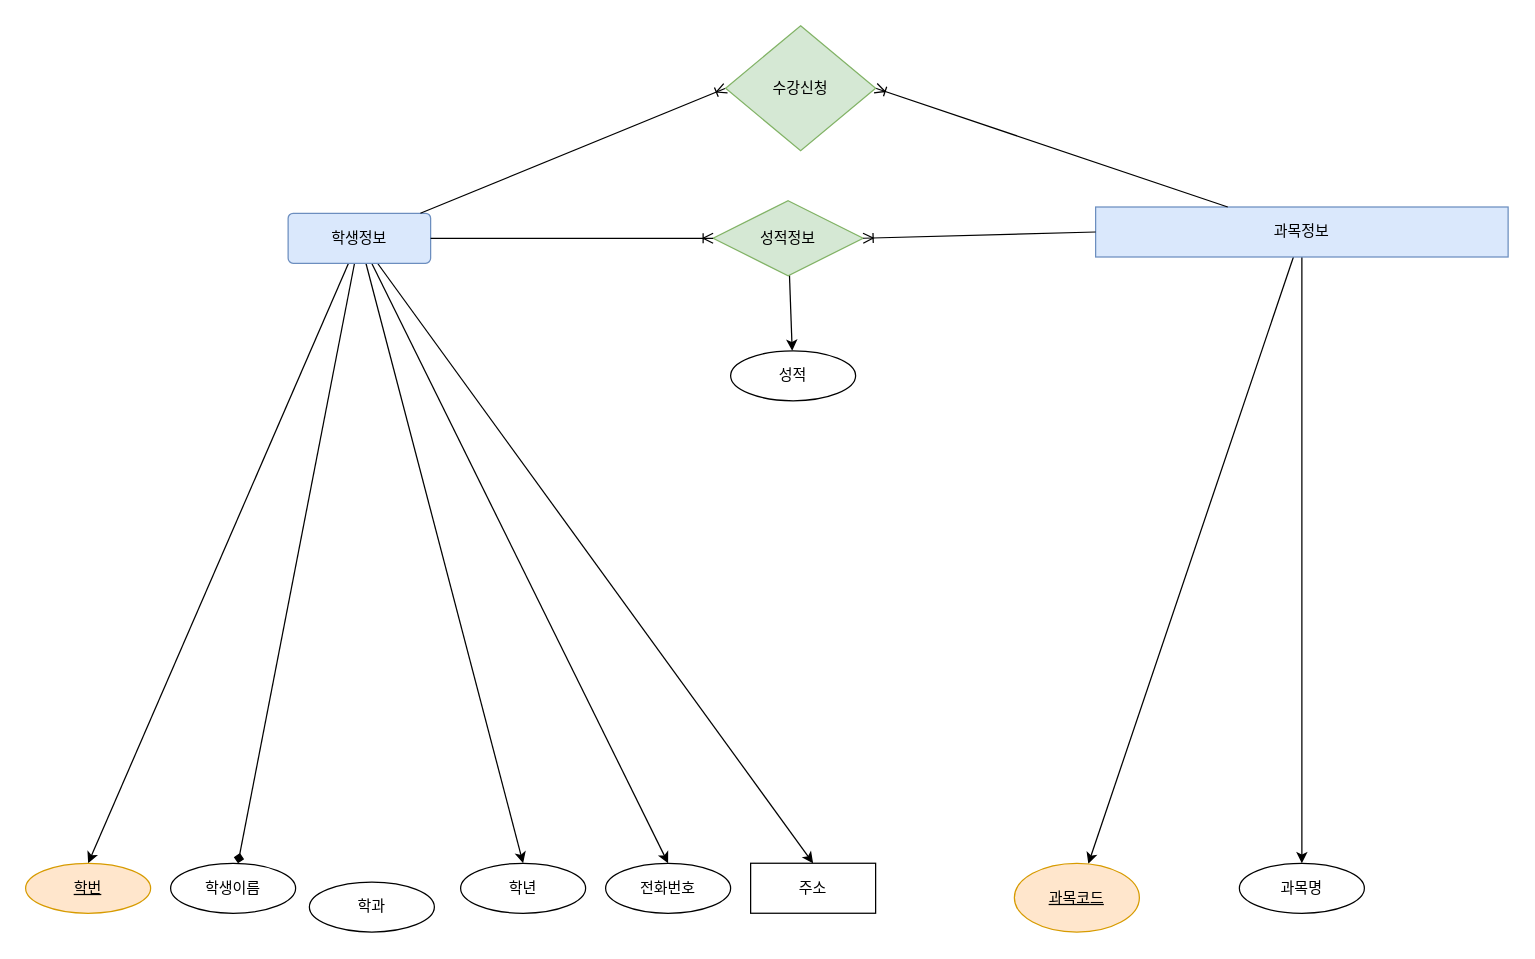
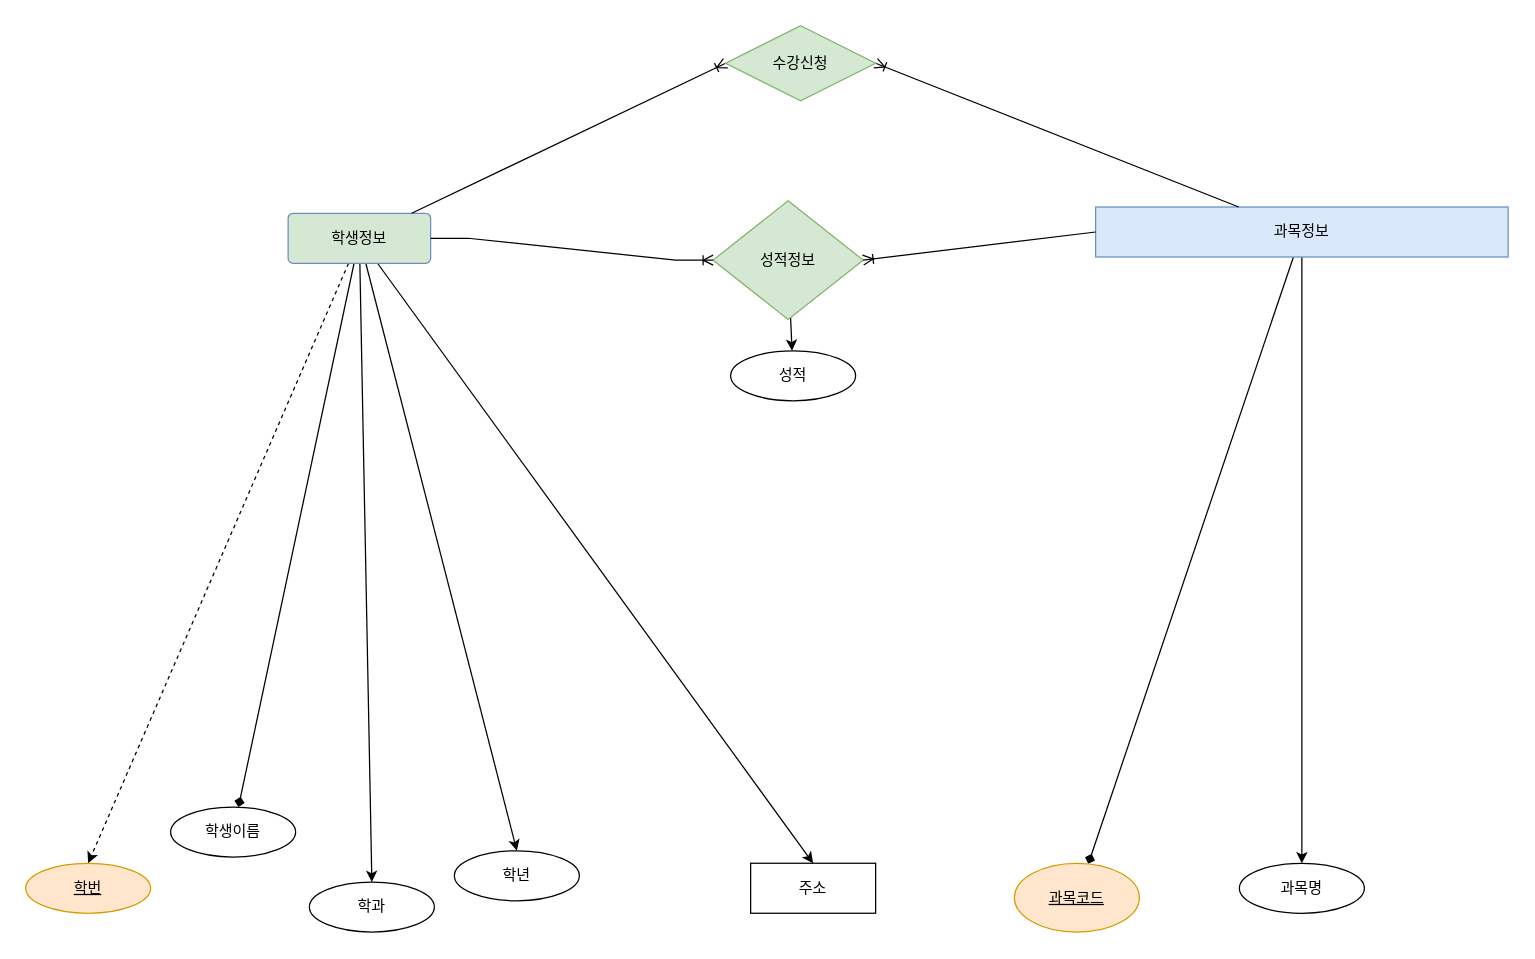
(801, 88) -> (801, 63)
(359, 238) -> (359, 238)
(788, 238) -> (788, 260)
(518, 559) -> none
(220, 560) -> (220, 560)
none -> (366, 569)
(1092, 854) -> (1092, 854)
(233, 888) -> (233, 832)
(523, 888) -> (517, 876)
(668, 888) -> none
